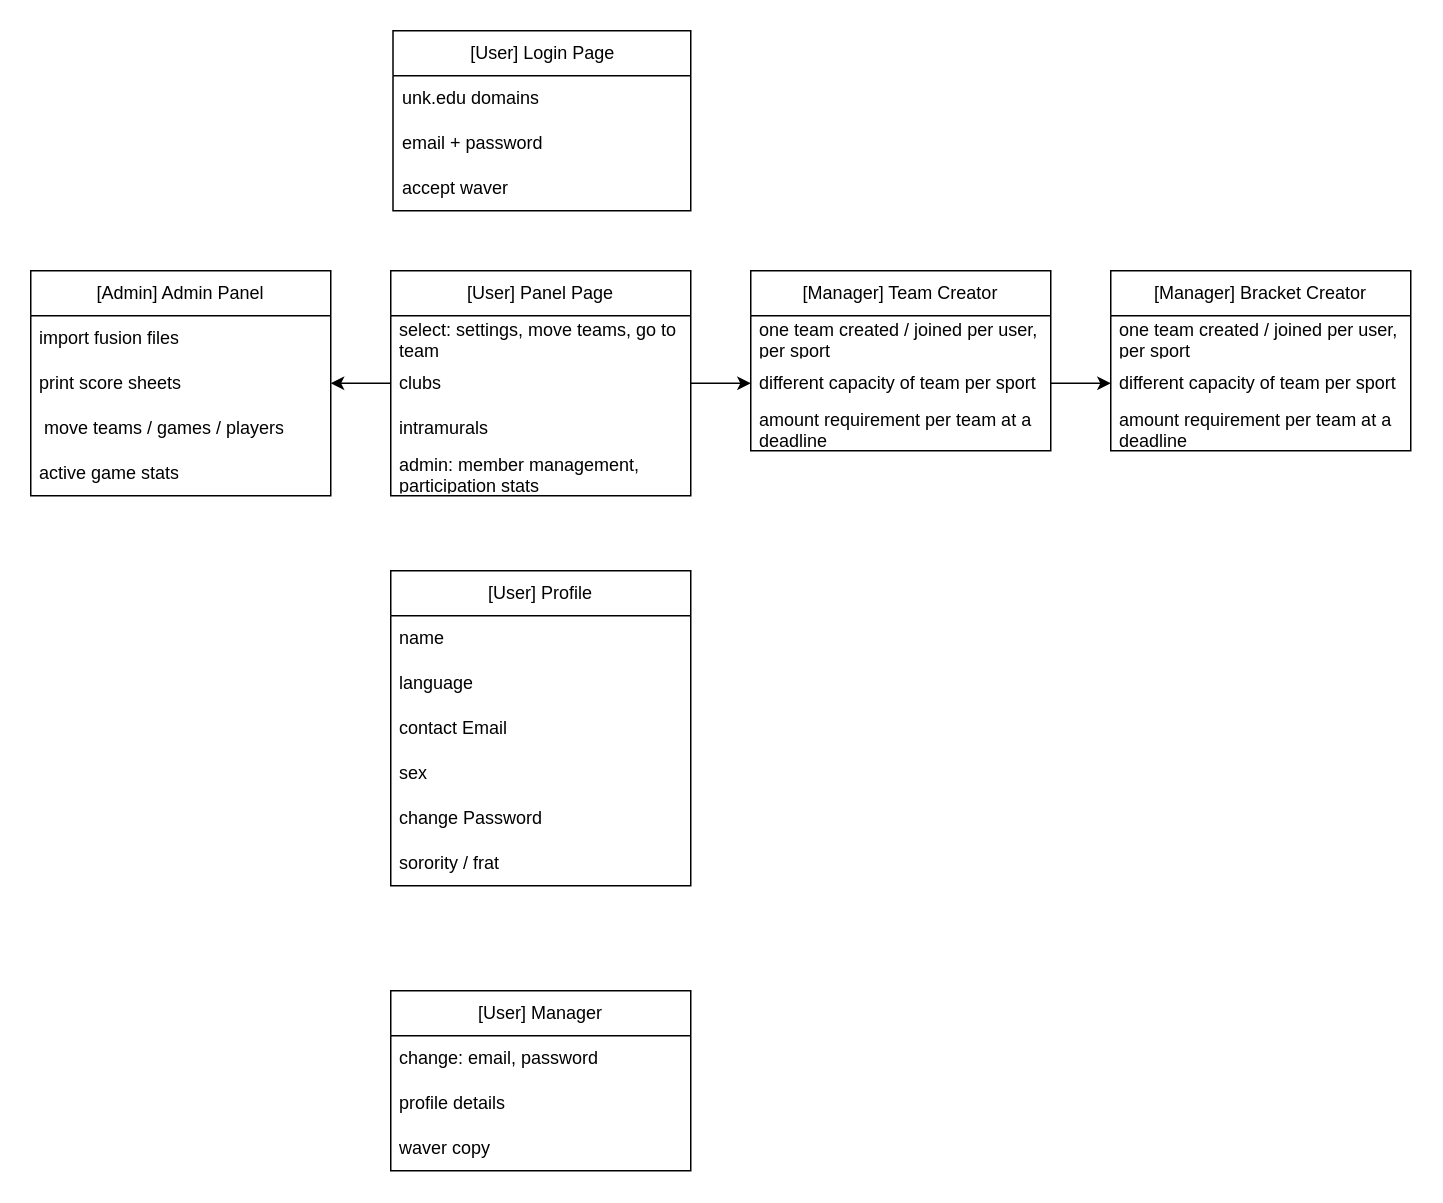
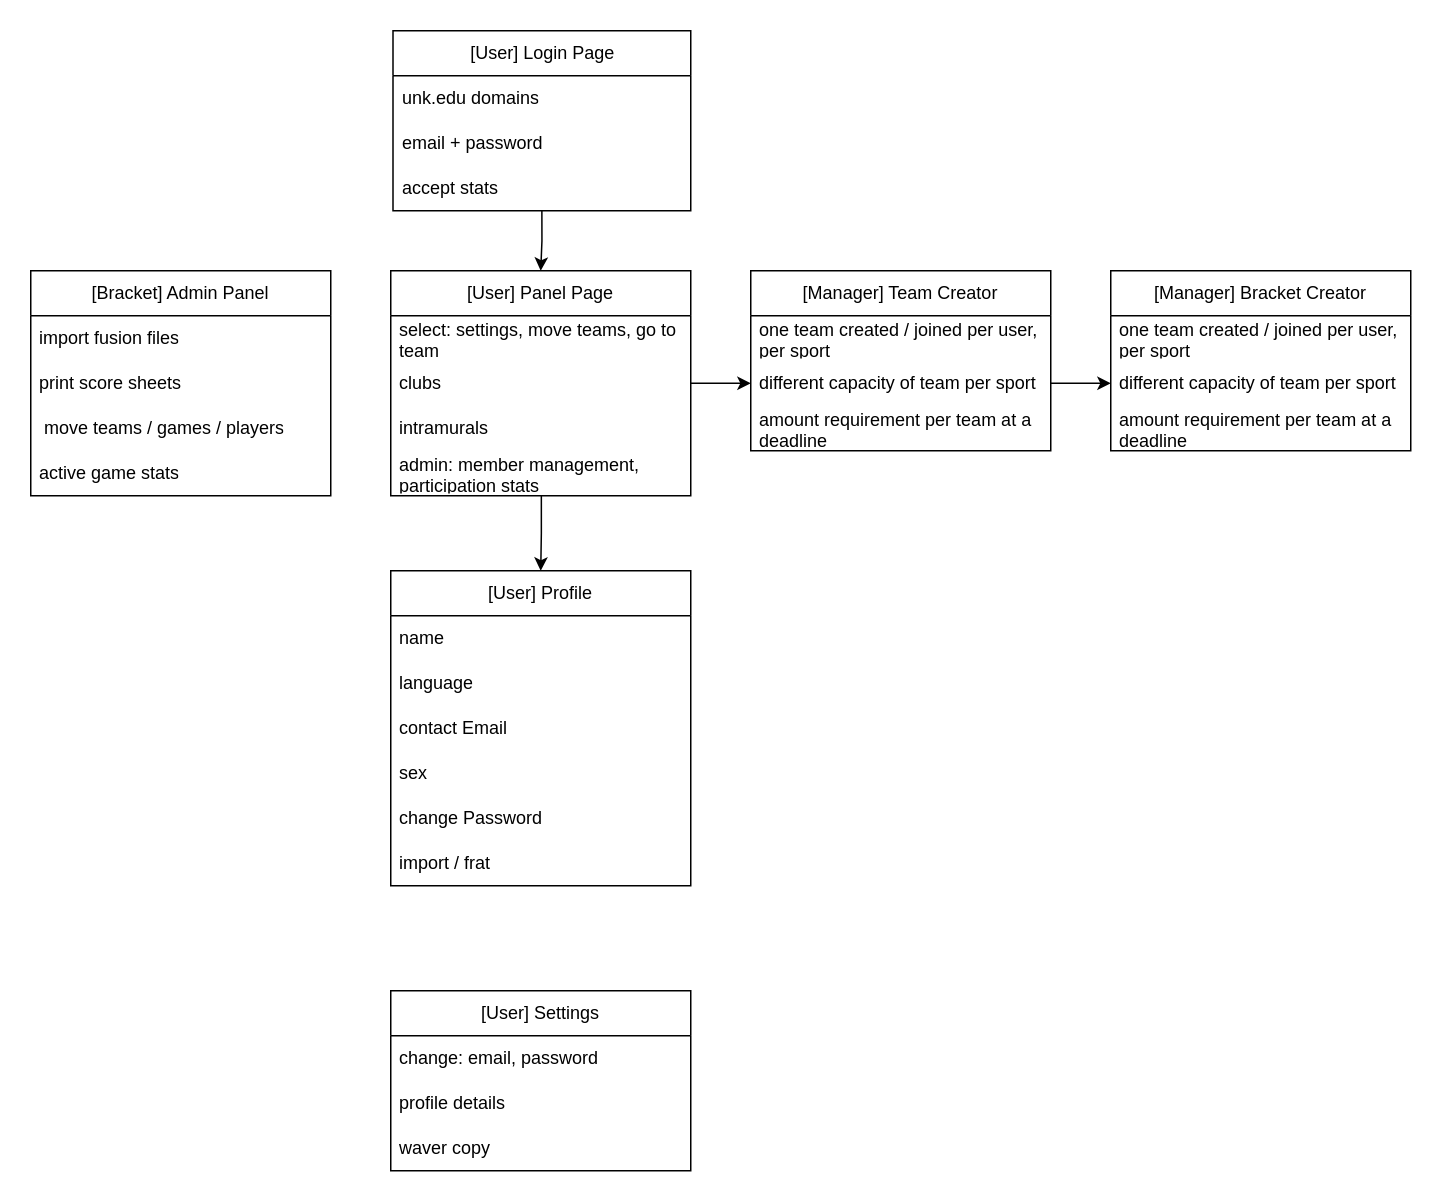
(461, 188) -> (461, 188)
none -> (542, 237)
(181, 293) -> (181, 293)
(365, 383) -> none
none -> (541, 529)
(468, 863) -> (458, 863)
(541, 1013) -> (541, 1013)
